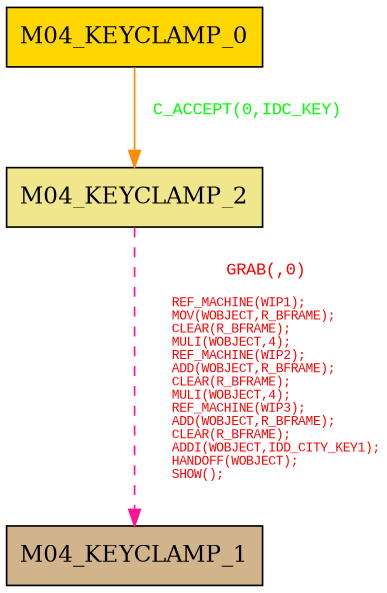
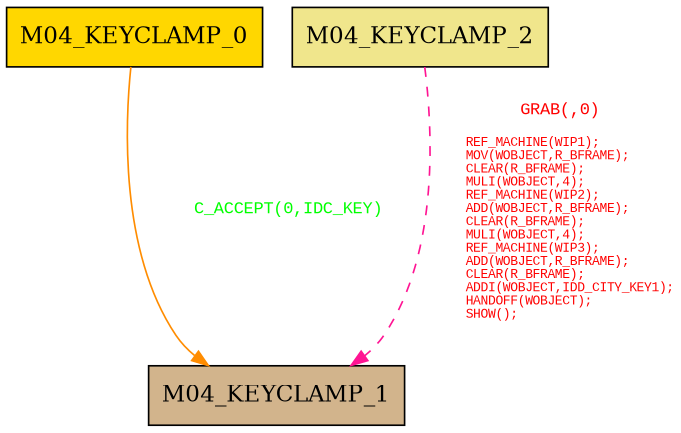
(135, 109) -> (134, 219)
